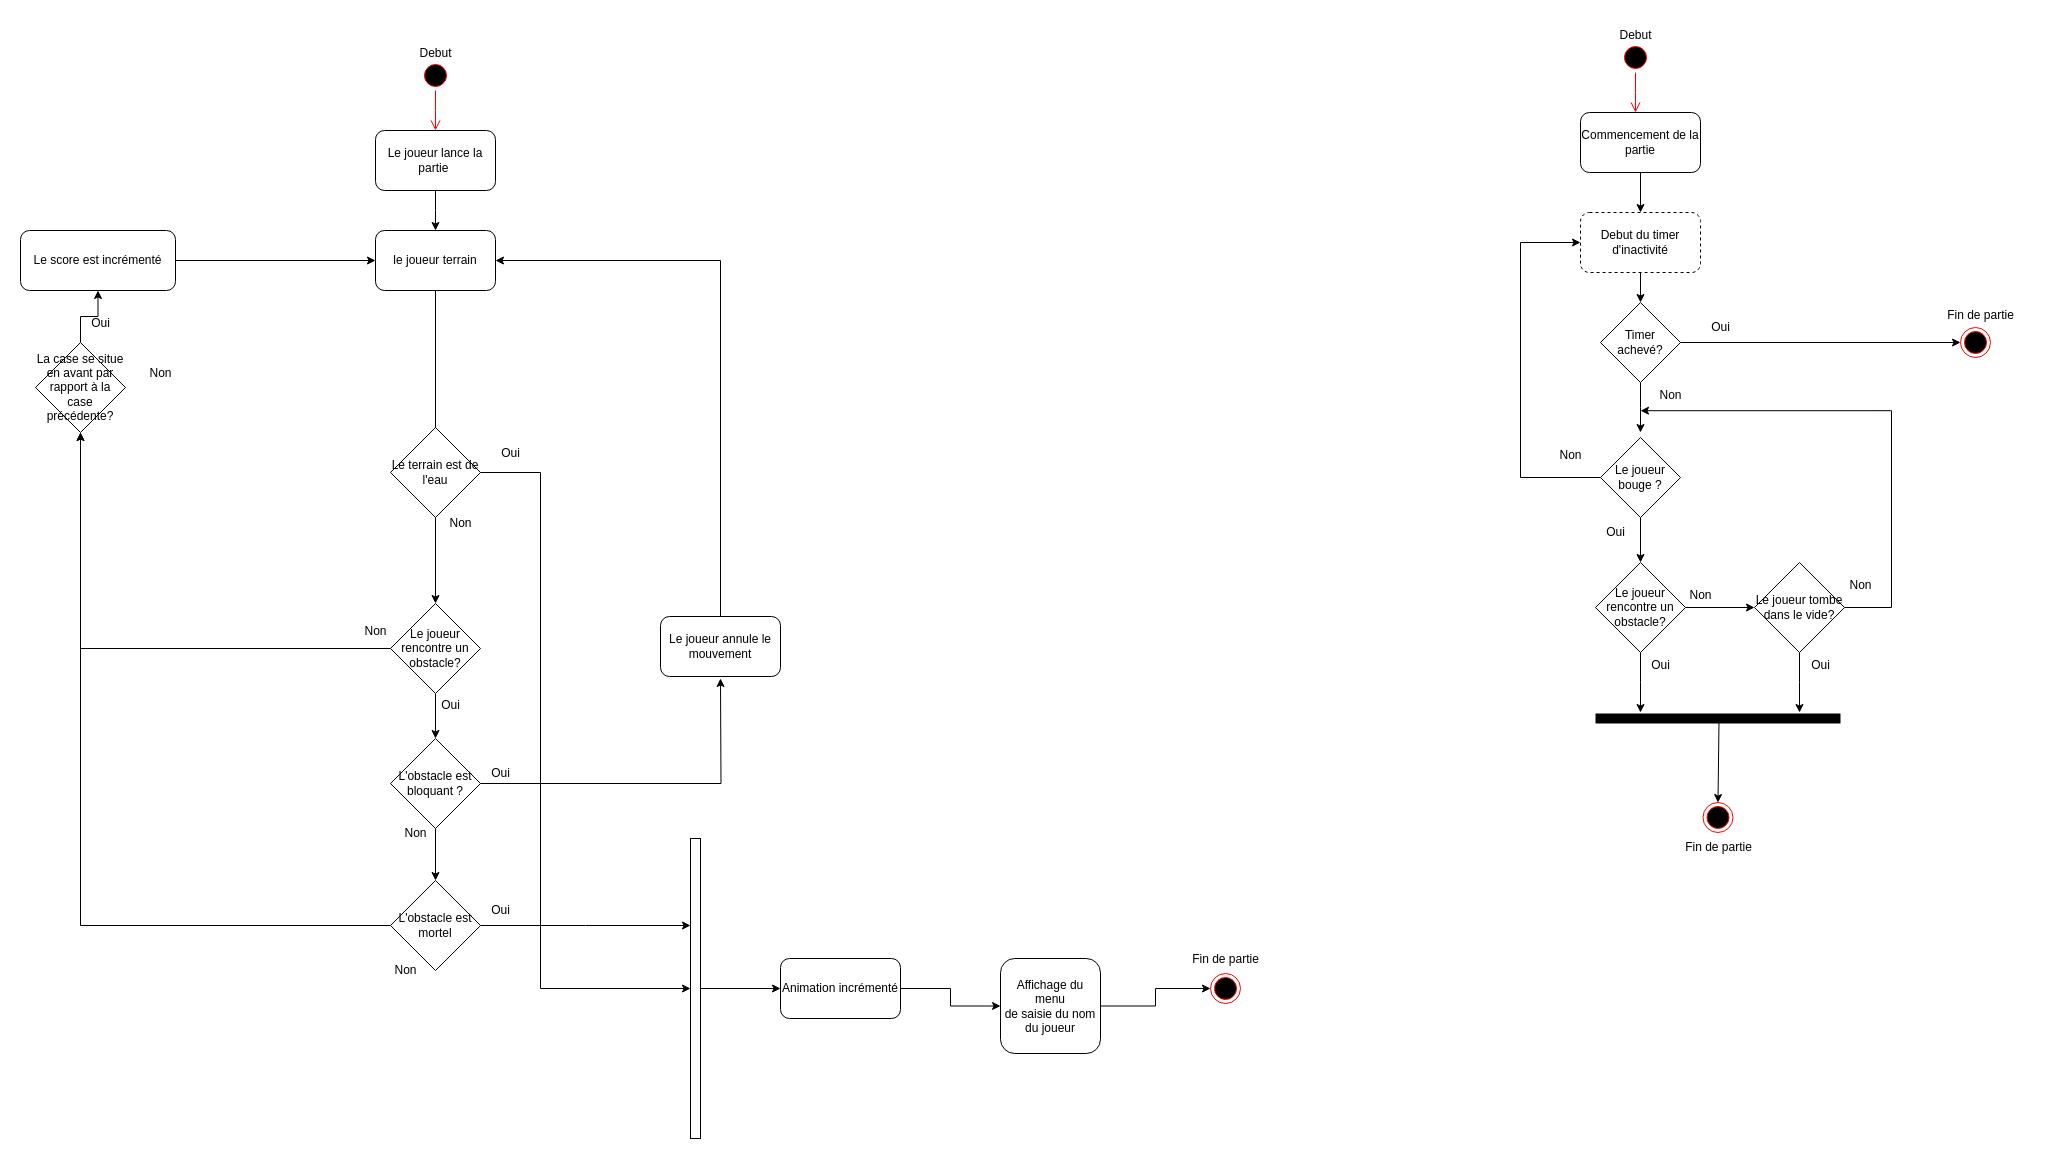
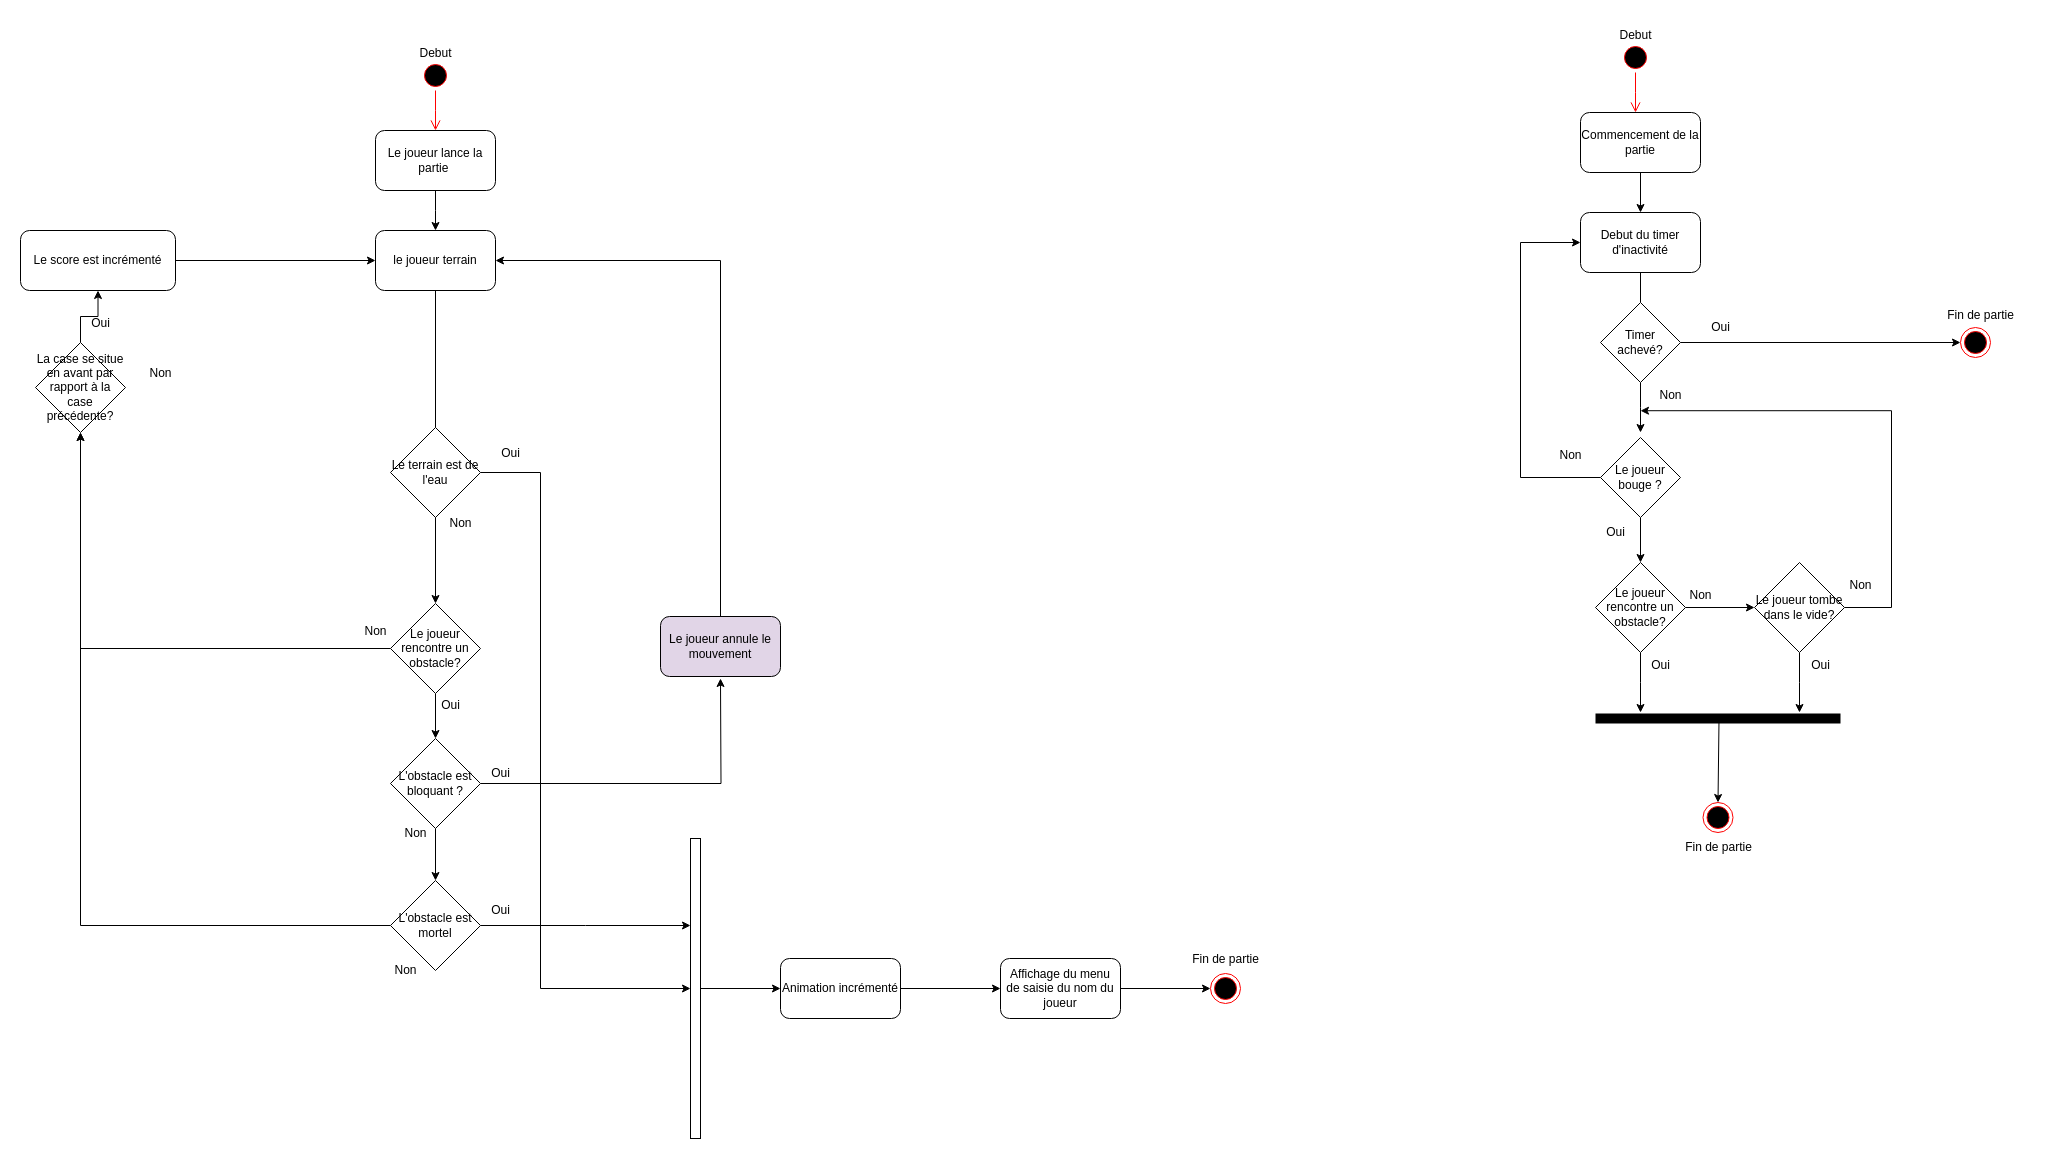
(1641, 243) -> (1641, 243)
(1641, 294) -> (1641, 297)
(721, 647) -> (721, 647)
(1051, 1006) -> (1061, 989)
